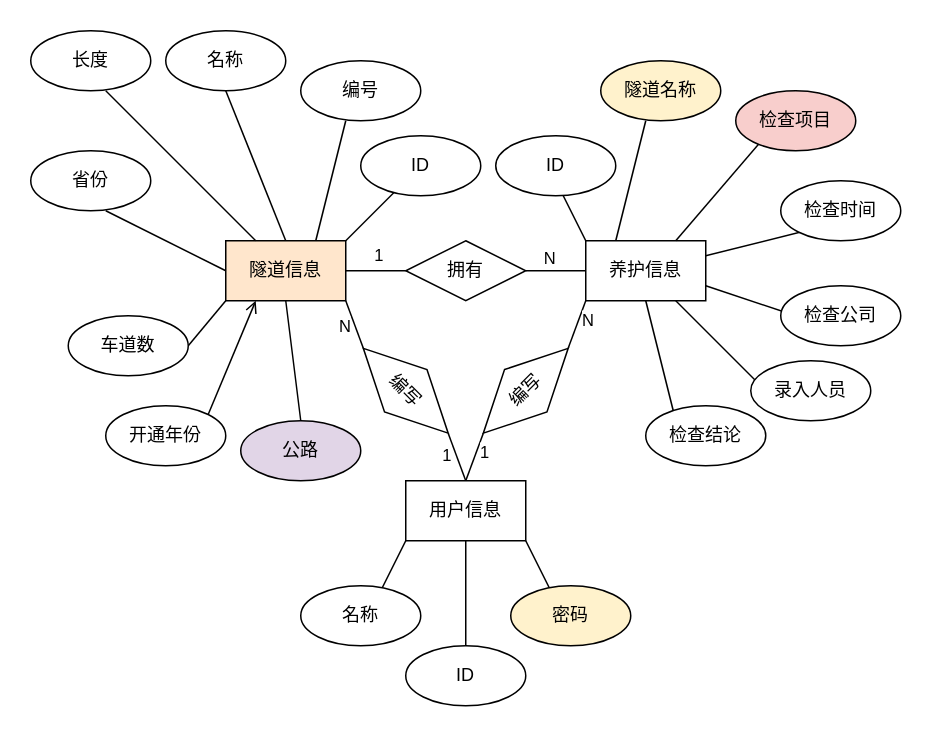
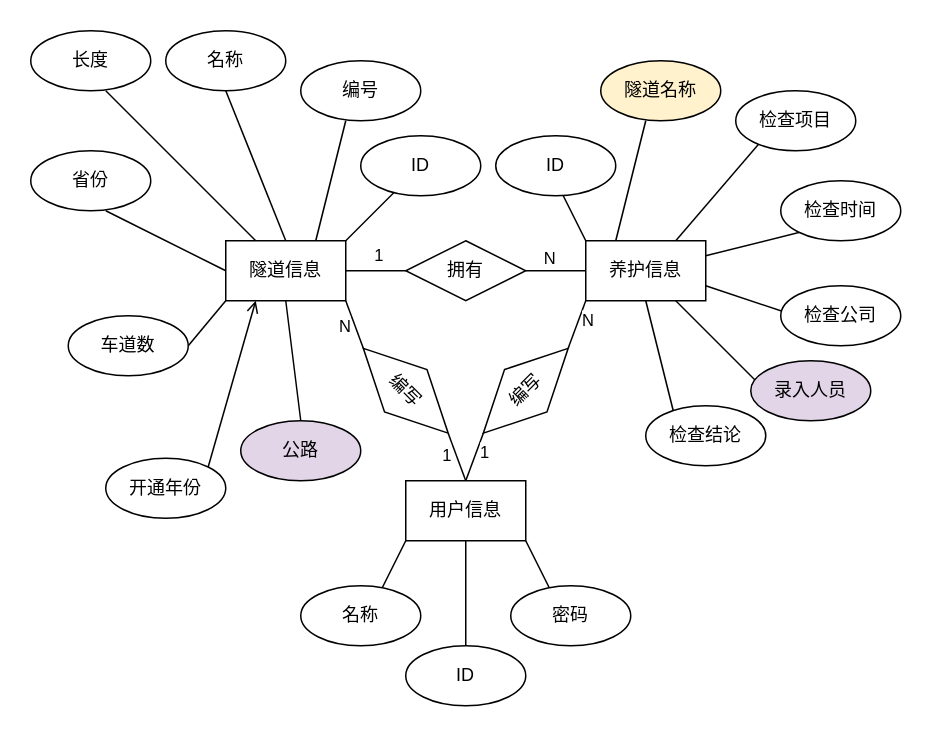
(796, 121) -> (796, 121)
(286, 271) -> (286, 271)
(811, 391) -> (811, 391)
(166, 436) -> (166, 488)
(571, 616) -> (571, 616)
